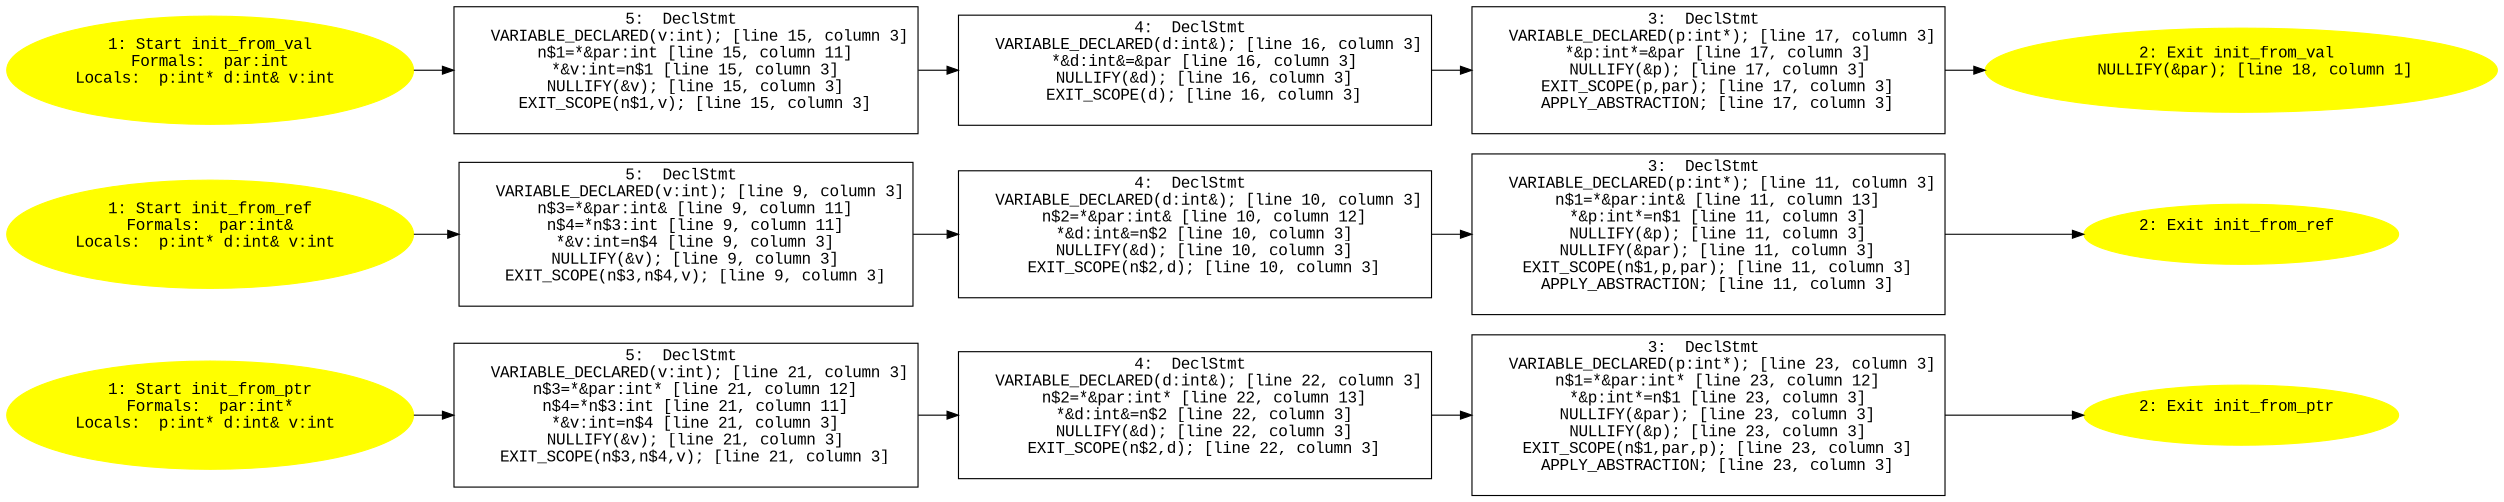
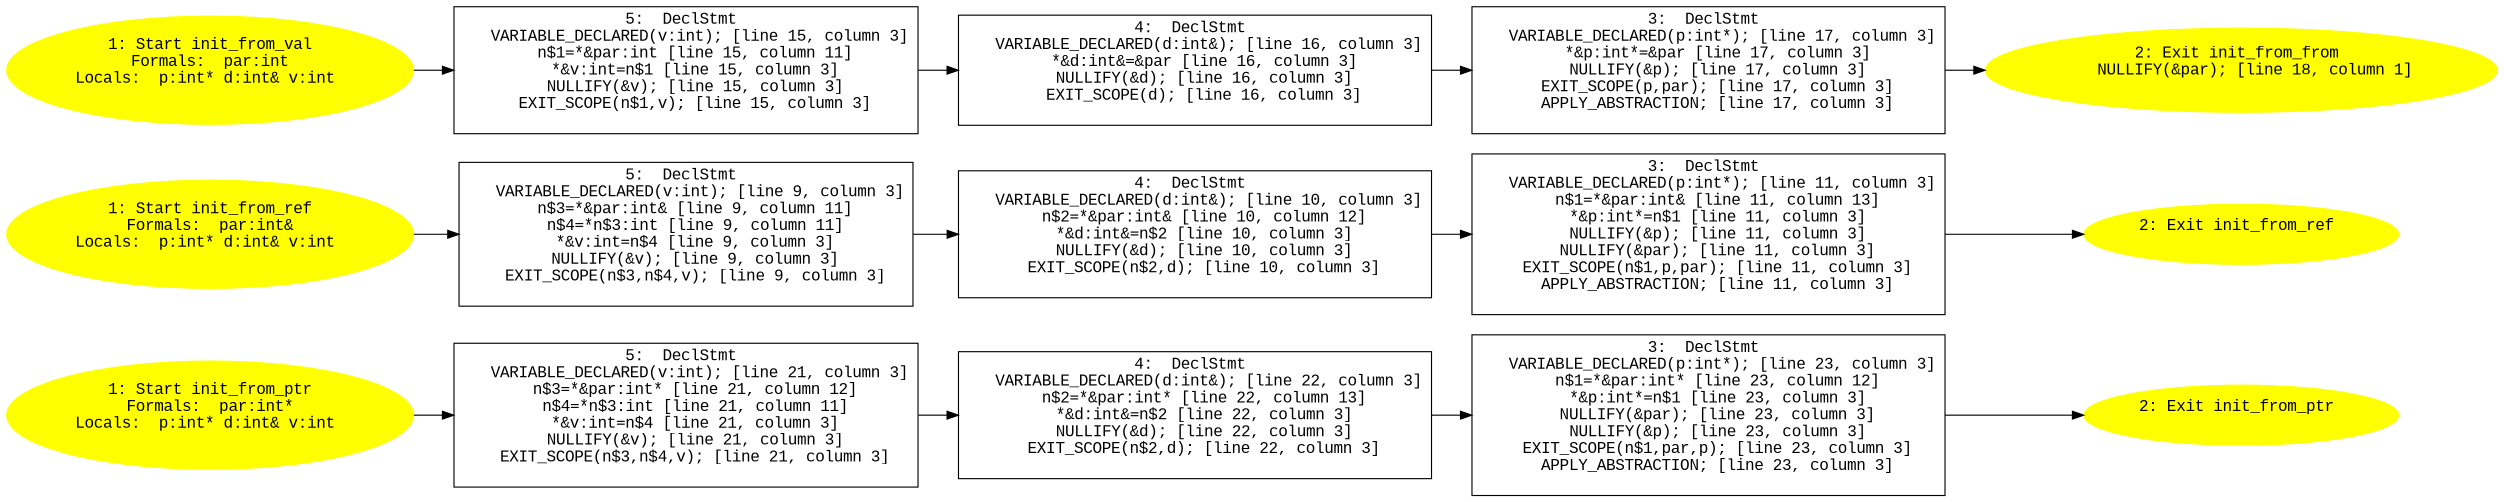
(2241, 70) -> (2241, 70)
